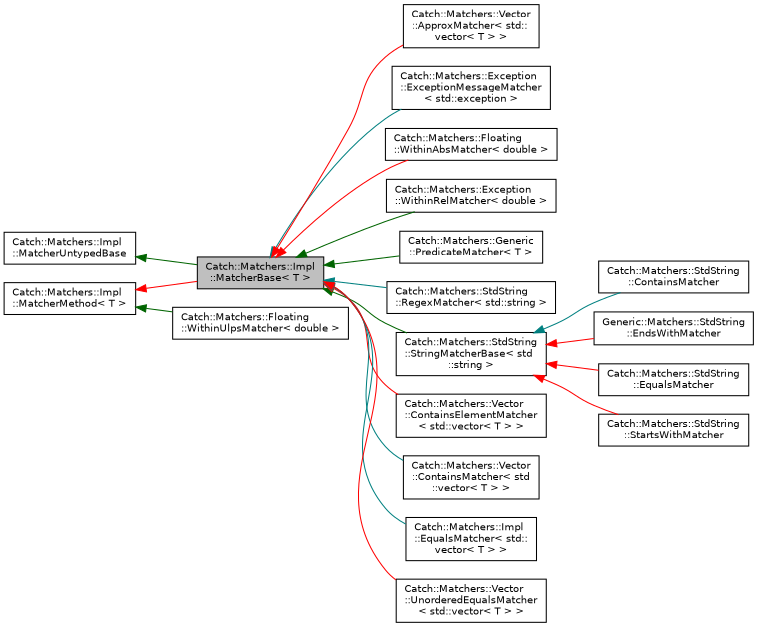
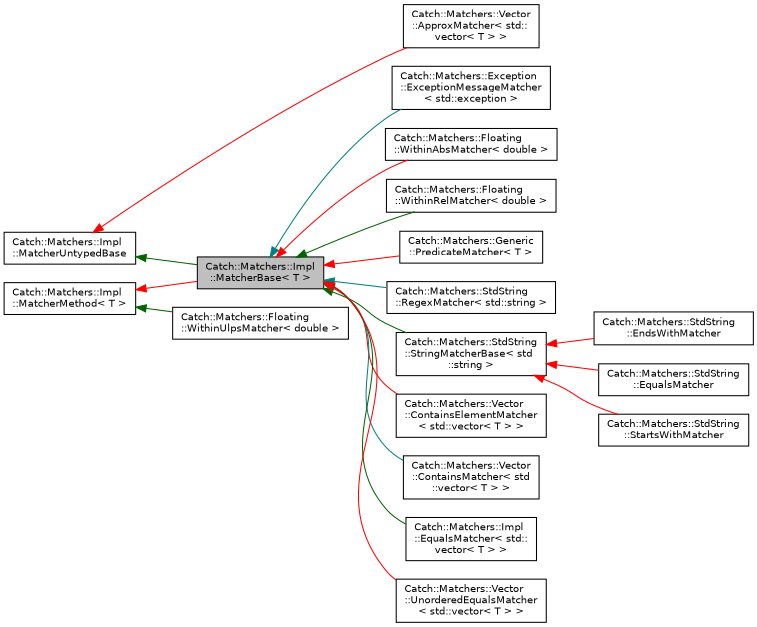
(340, 144) -> (251, 131)
(471, 196) -> (471, 196)
(367, 260) -> (367, 260)
(674, 277) -> none
(674, 328) -> (674, 328)
(367, 472) -> (367, 472)
